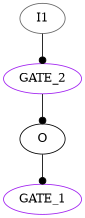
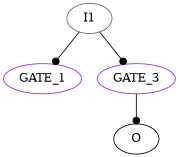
(43, 79) -> (136, 79)
(43, 166) -> (69, 45)
